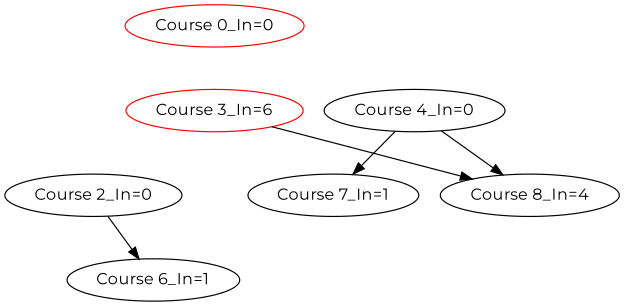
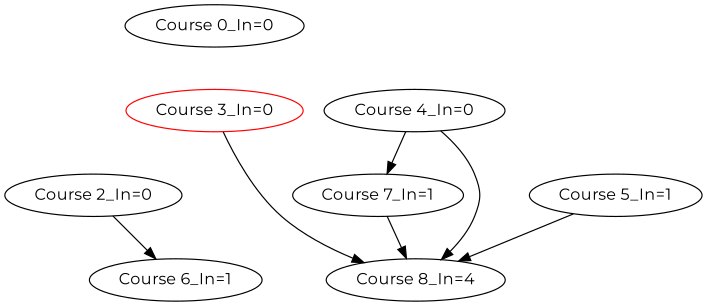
(215, 26) -> (215, 26)
(215, 111) -> (215, 111)
none -> (616, 195)
none -> (394, 232)
